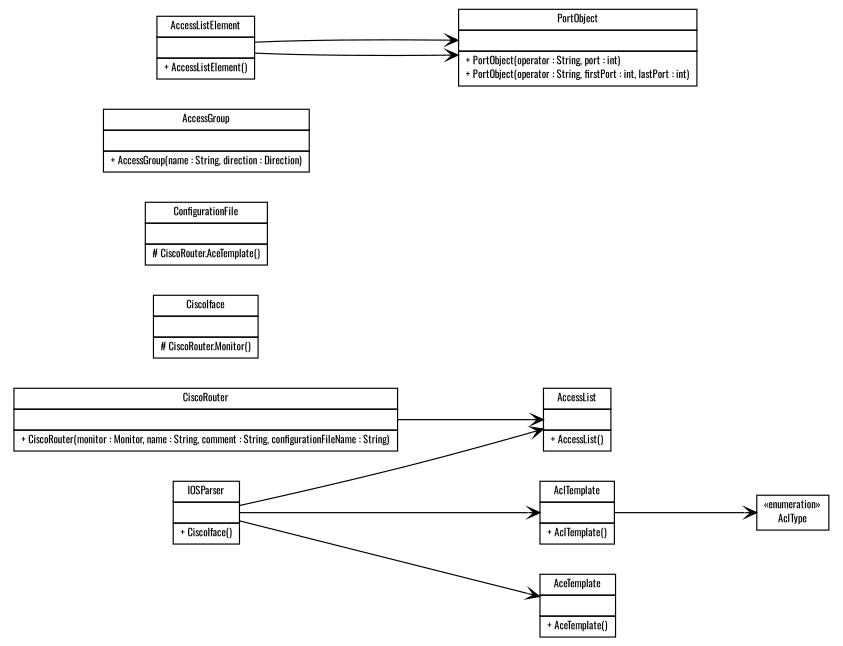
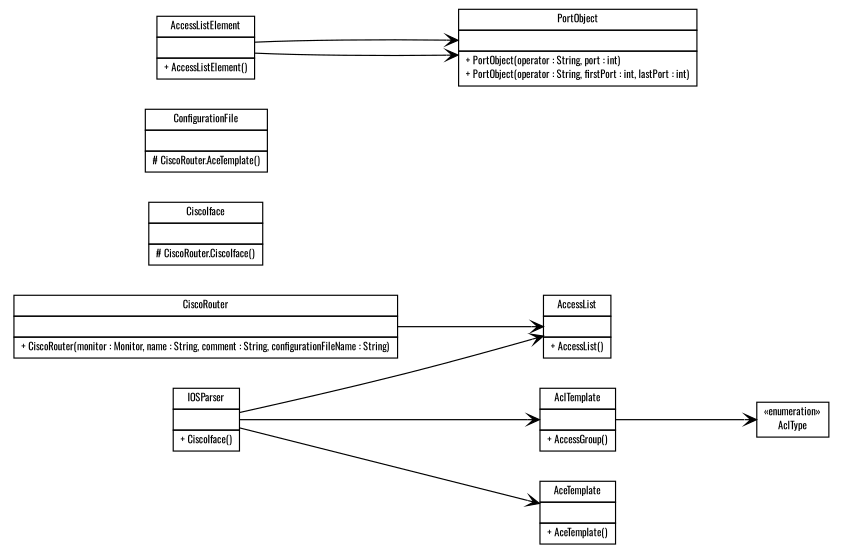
(206, 141) -> none
(206, 347) -> (206, 254)
(577, 533) -> (578, 440)
